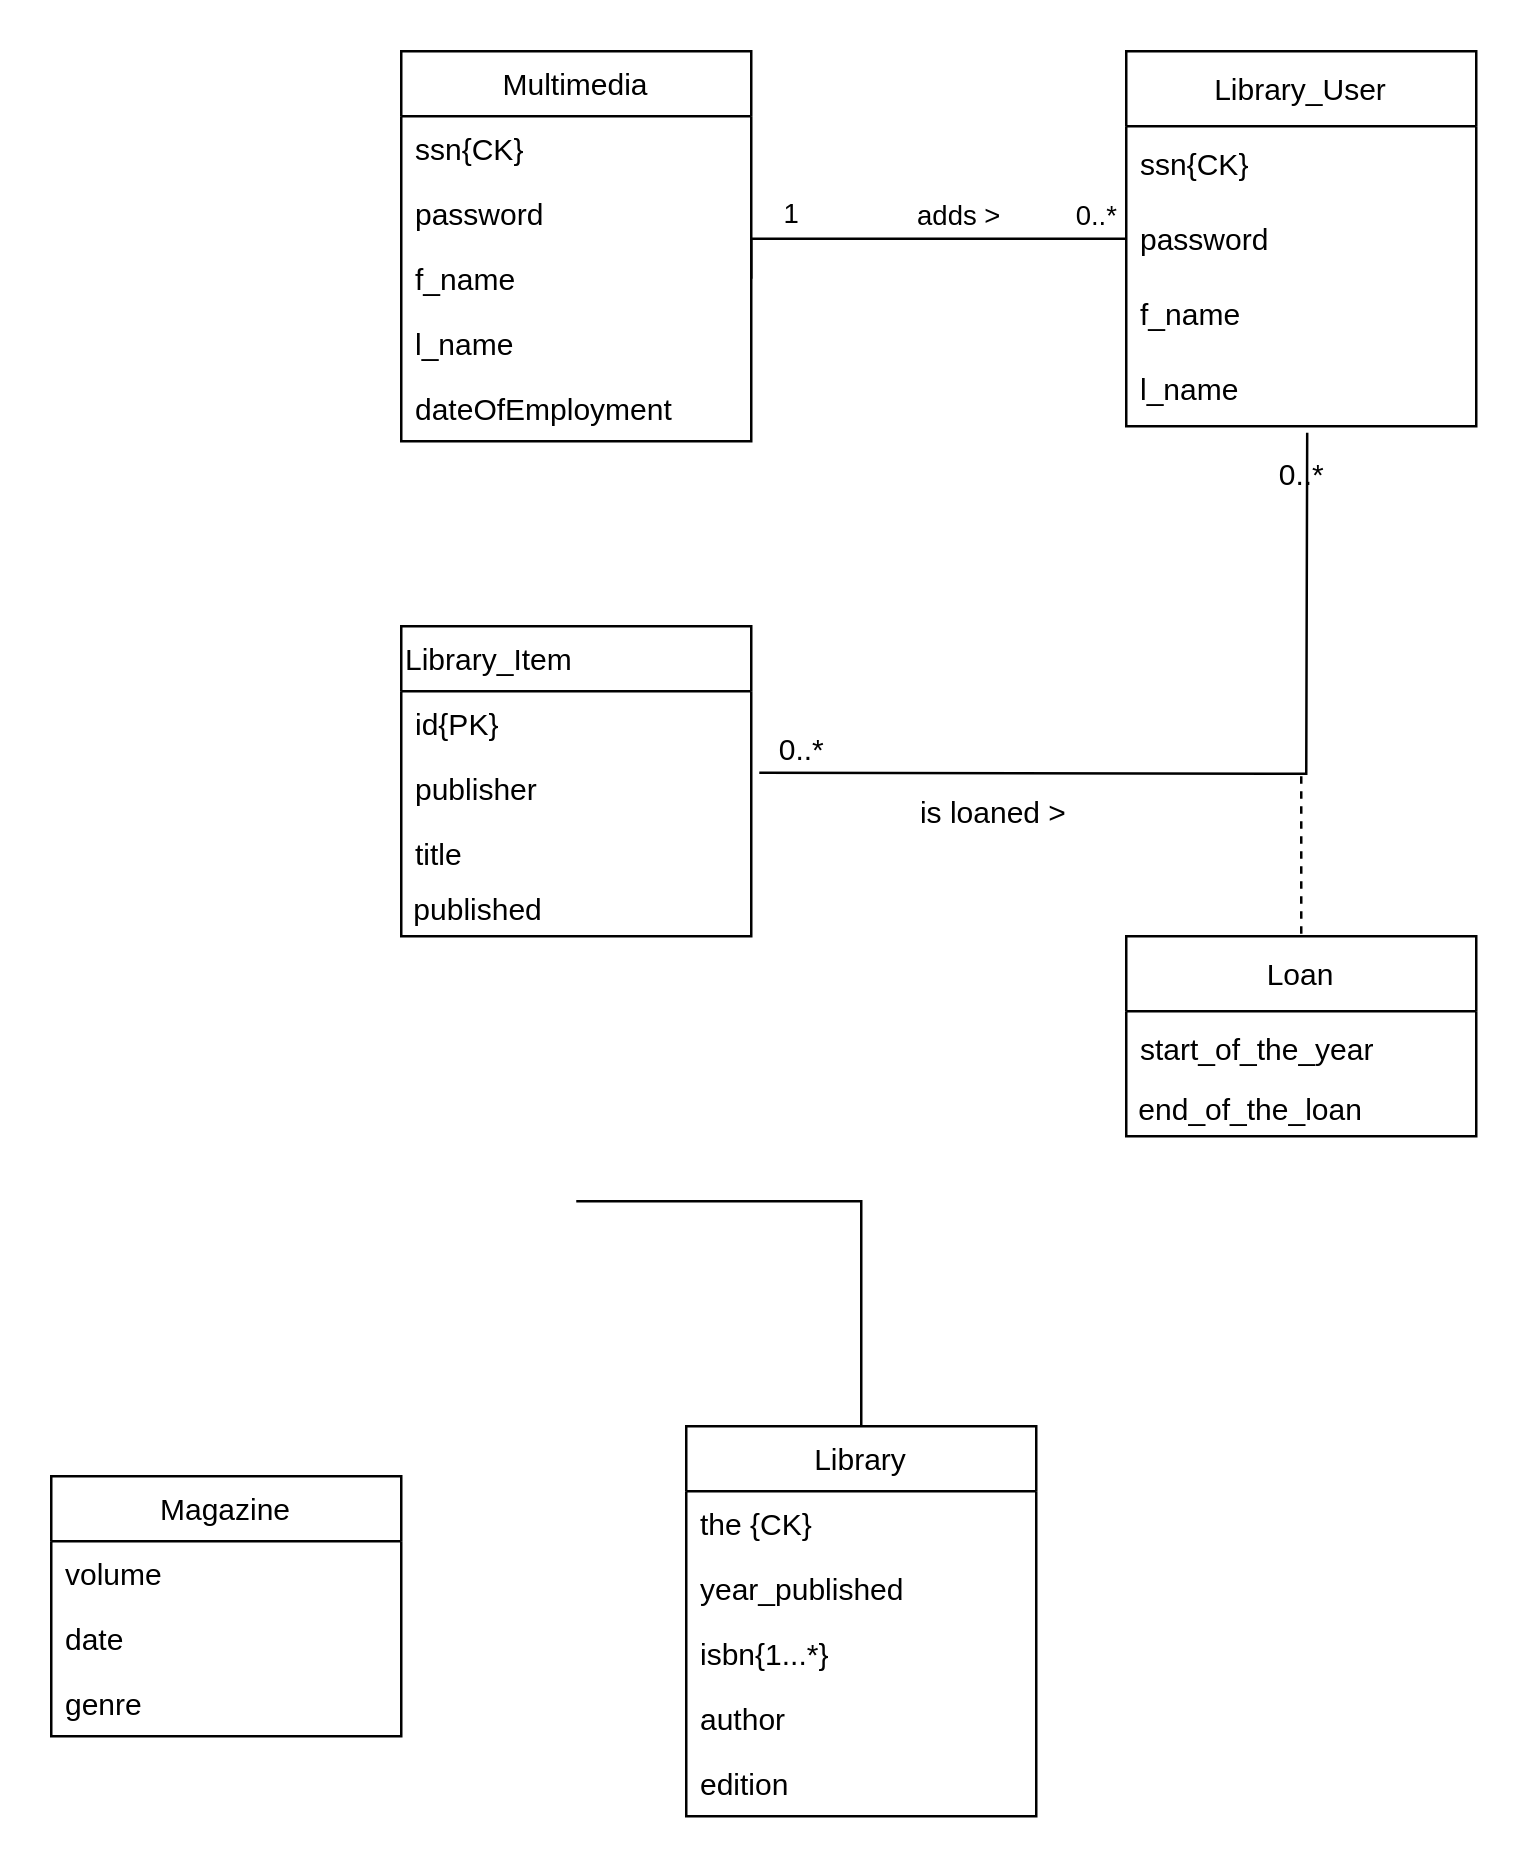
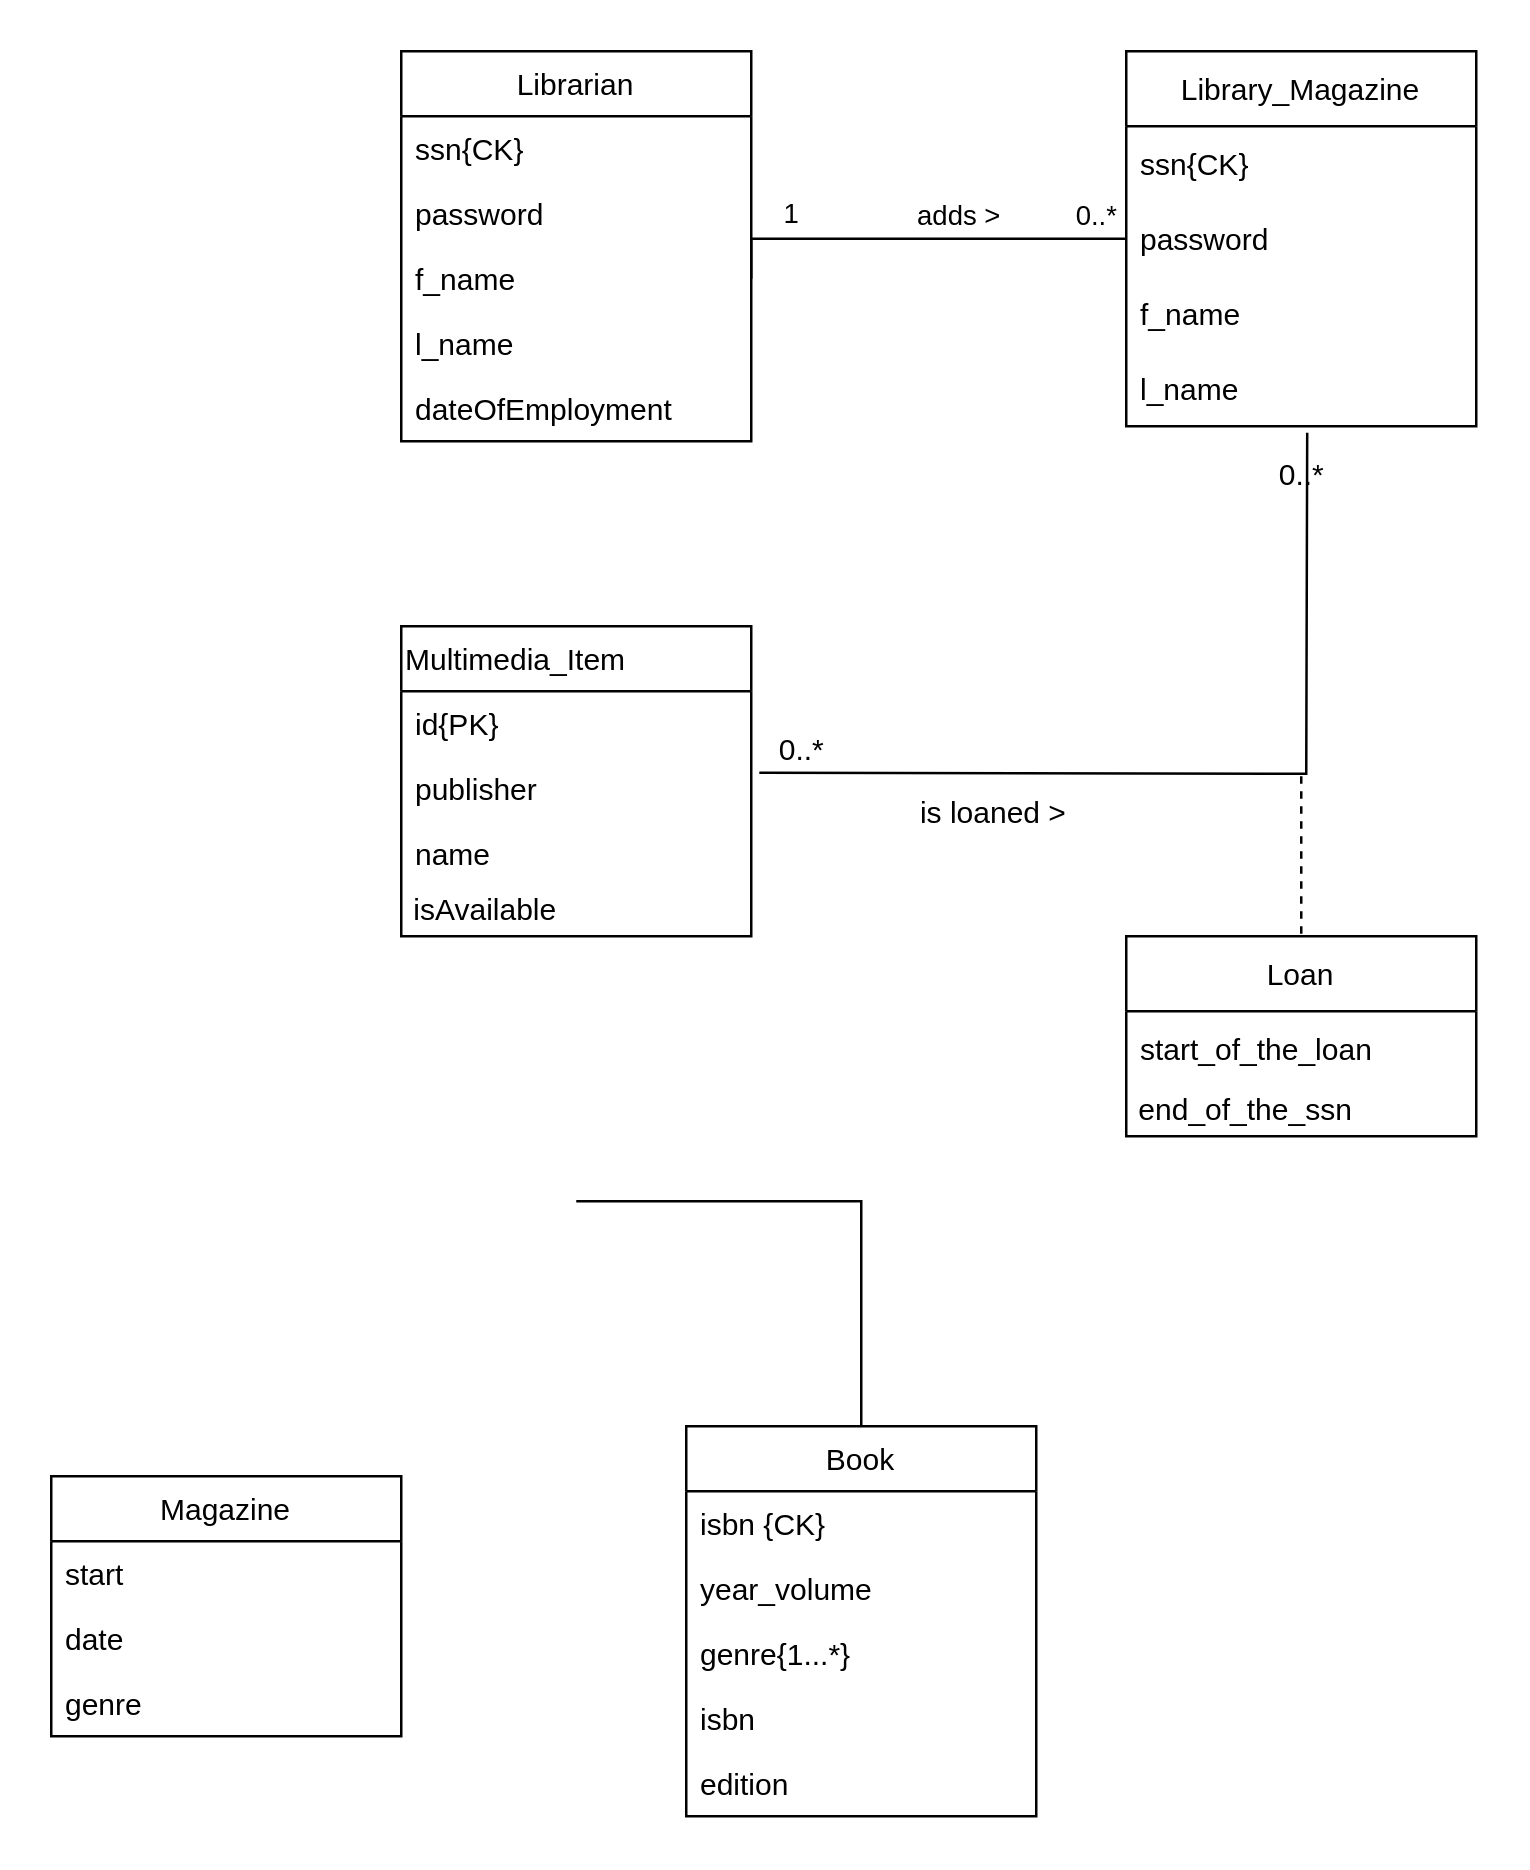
(575, 85) -> (575, 85)
(1300, 90) -> (1300, 90)
(502, 660) -> (519, 660)
(449, 855) -> (449, 855)
(474, 911) -> (483, 911)
(1283, 1050) -> (1279, 1050)
(1253, 1111) -> (1249, 1111)
(860, 1460) -> (860, 1460)
(763, 1525) -> (768, 1525)
(112, 1575) -> (107, 1575)
(810, 1590) -> (789, 1590)
(777, 1655) -> (789, 1655)
(750, 1720) -> (730, 1720)
